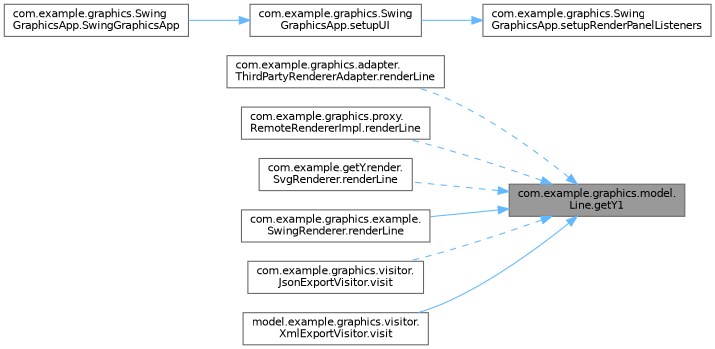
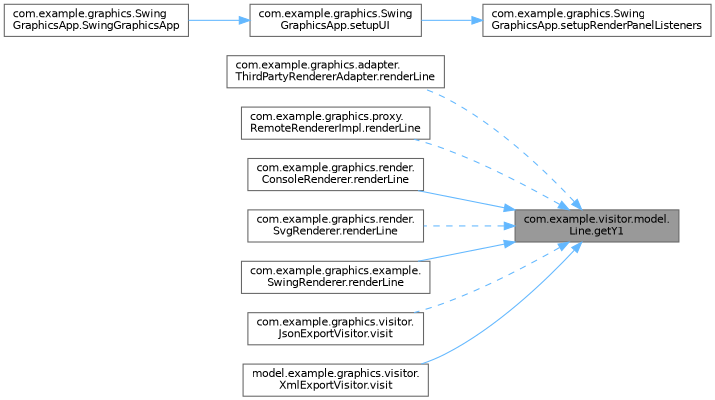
(336, 175) -> (336, 226)
none -> (336, 175)
(597, 200) -> (597, 226)
